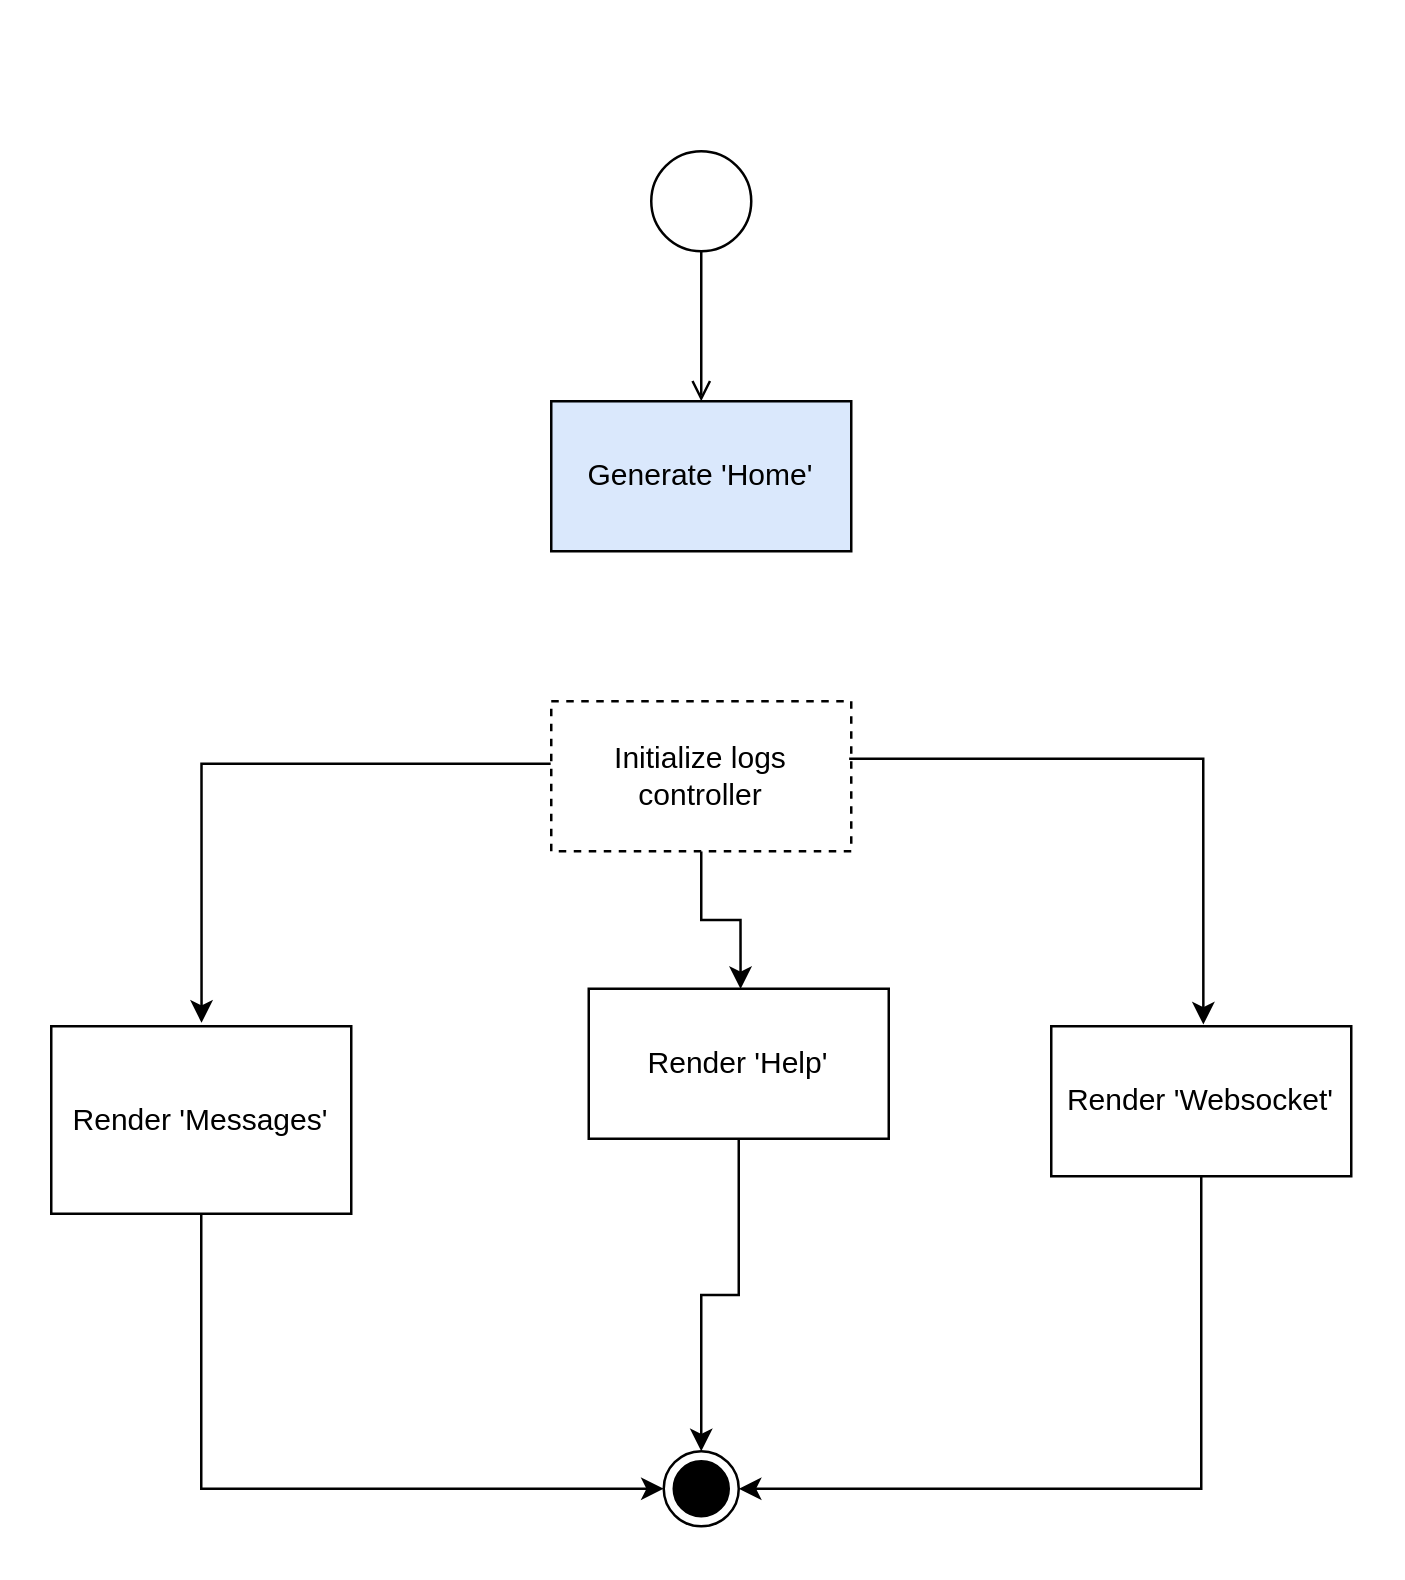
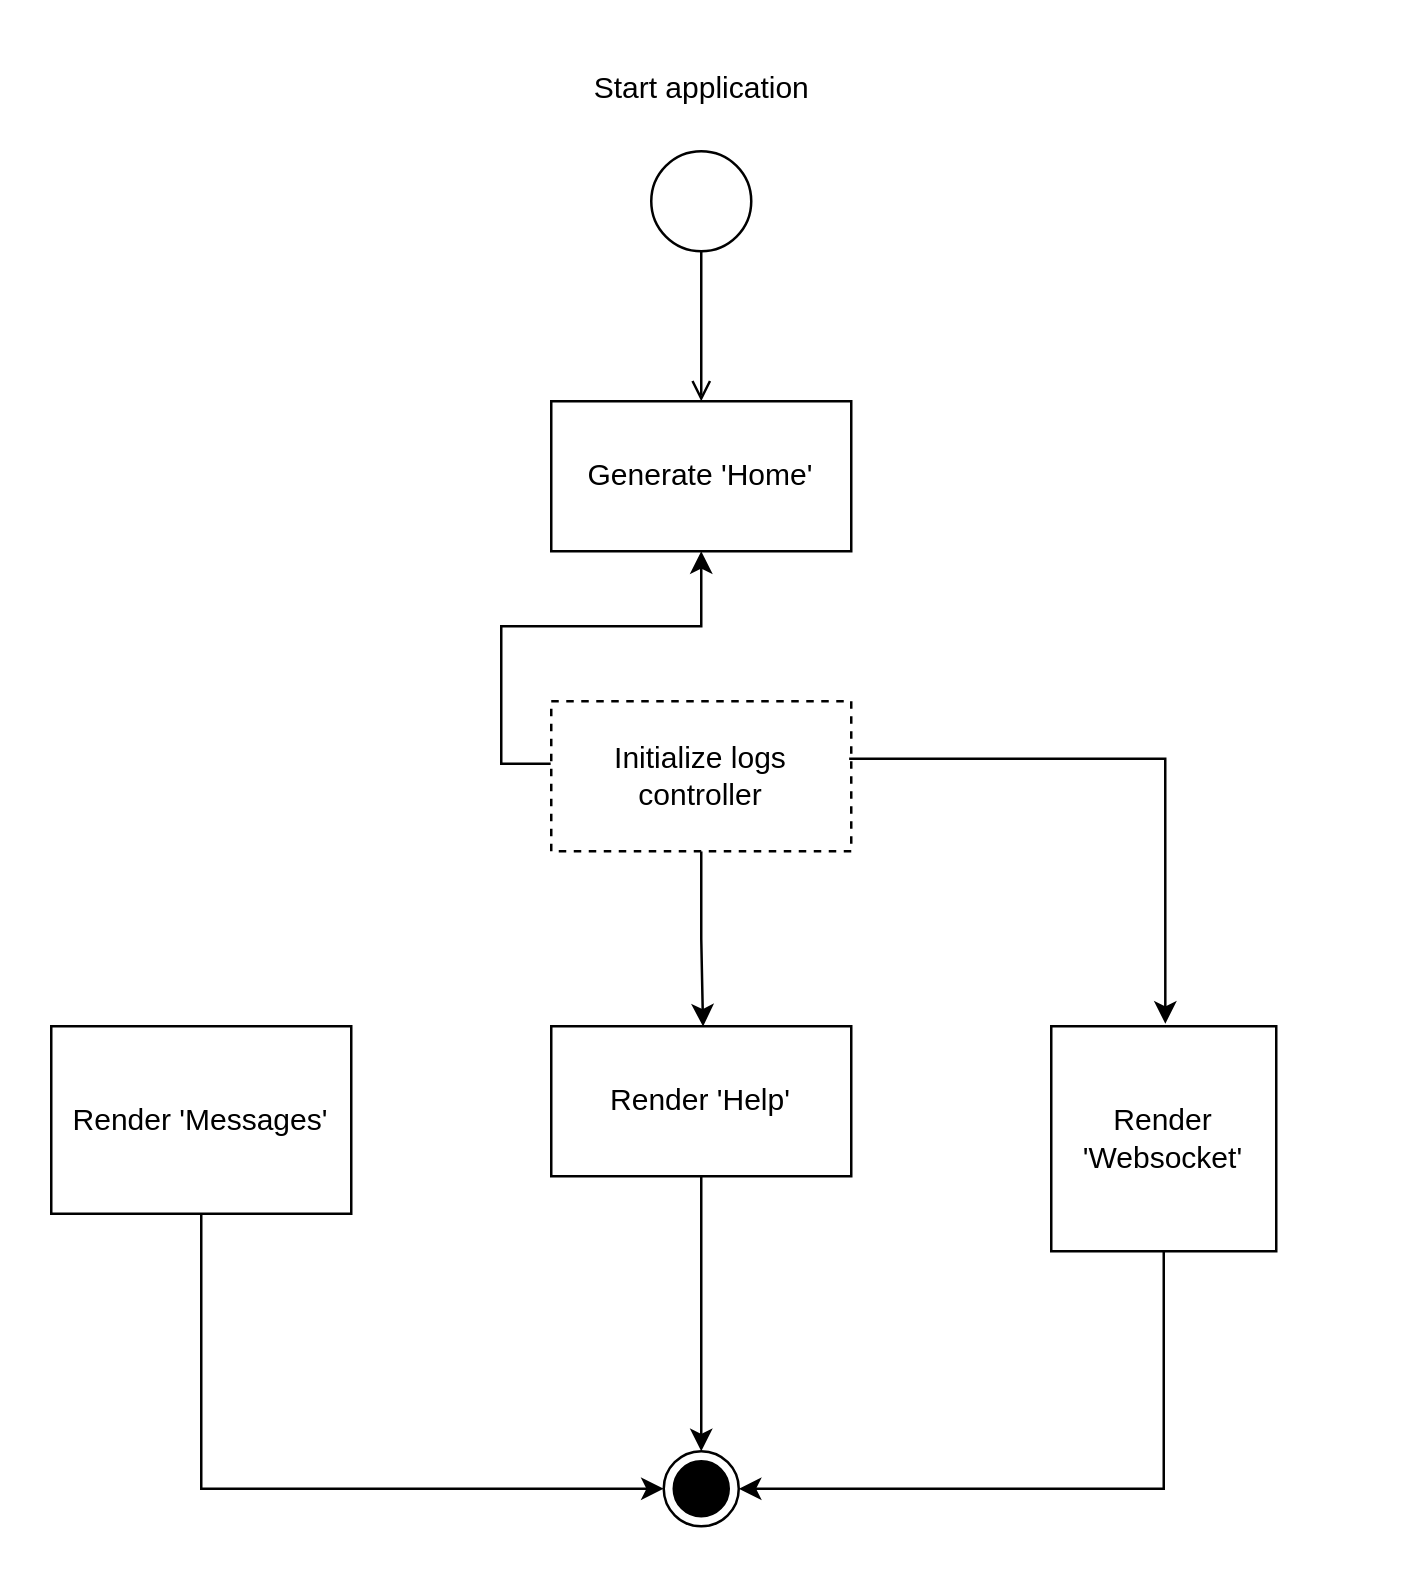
none -> (701, 89)
(701, 476) -> (701, 476)
(230, 764) -> (562, 626)
(739, 1064) -> (701, 1101)
(1201, 1101) -> (1164, 1139)
